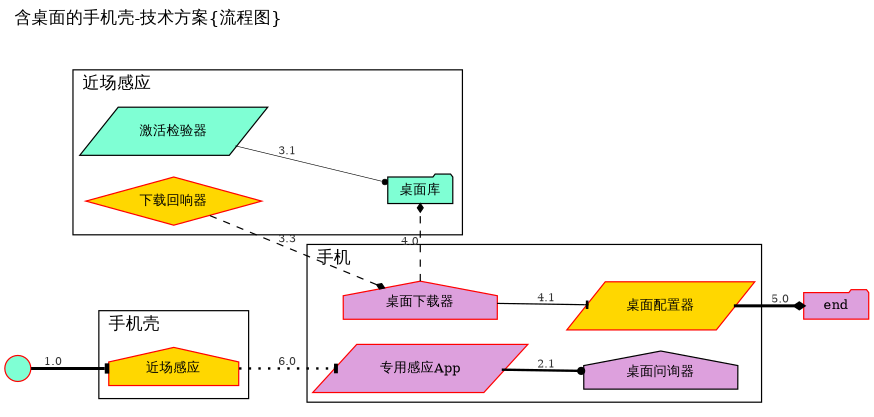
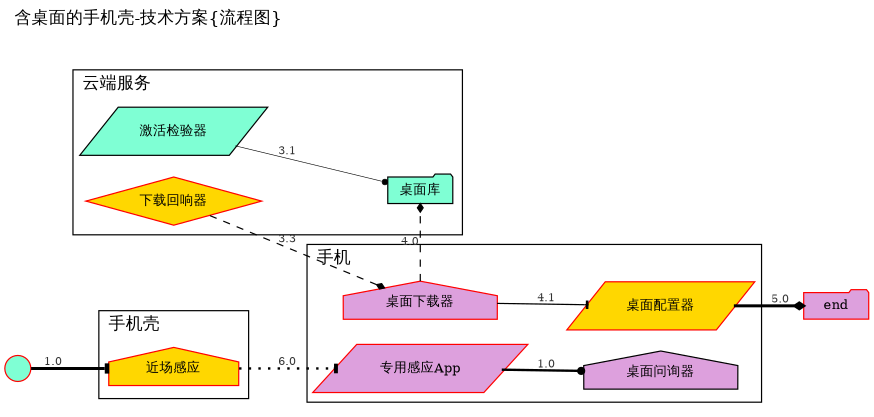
(118, 84) -> (118, 84)
(547, 365) -> (547, 365)
